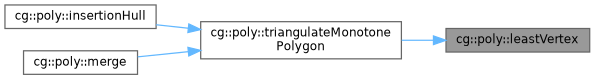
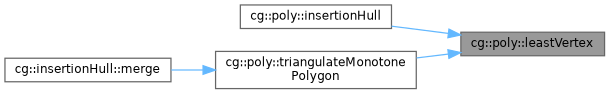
(172, 26) -> (420, 30)
(81, 63) -> (88, 70)
